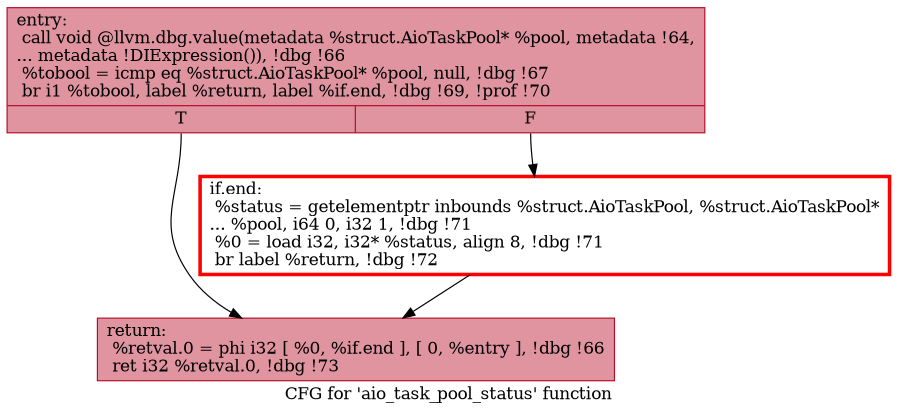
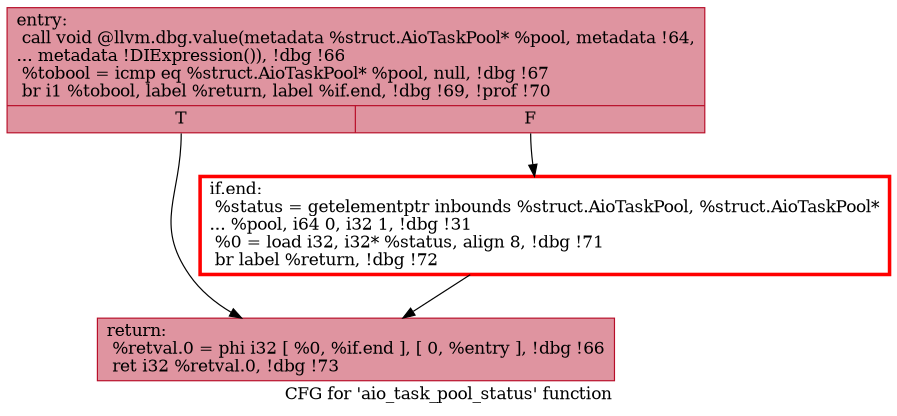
(341, 225) -> (341, 225)
